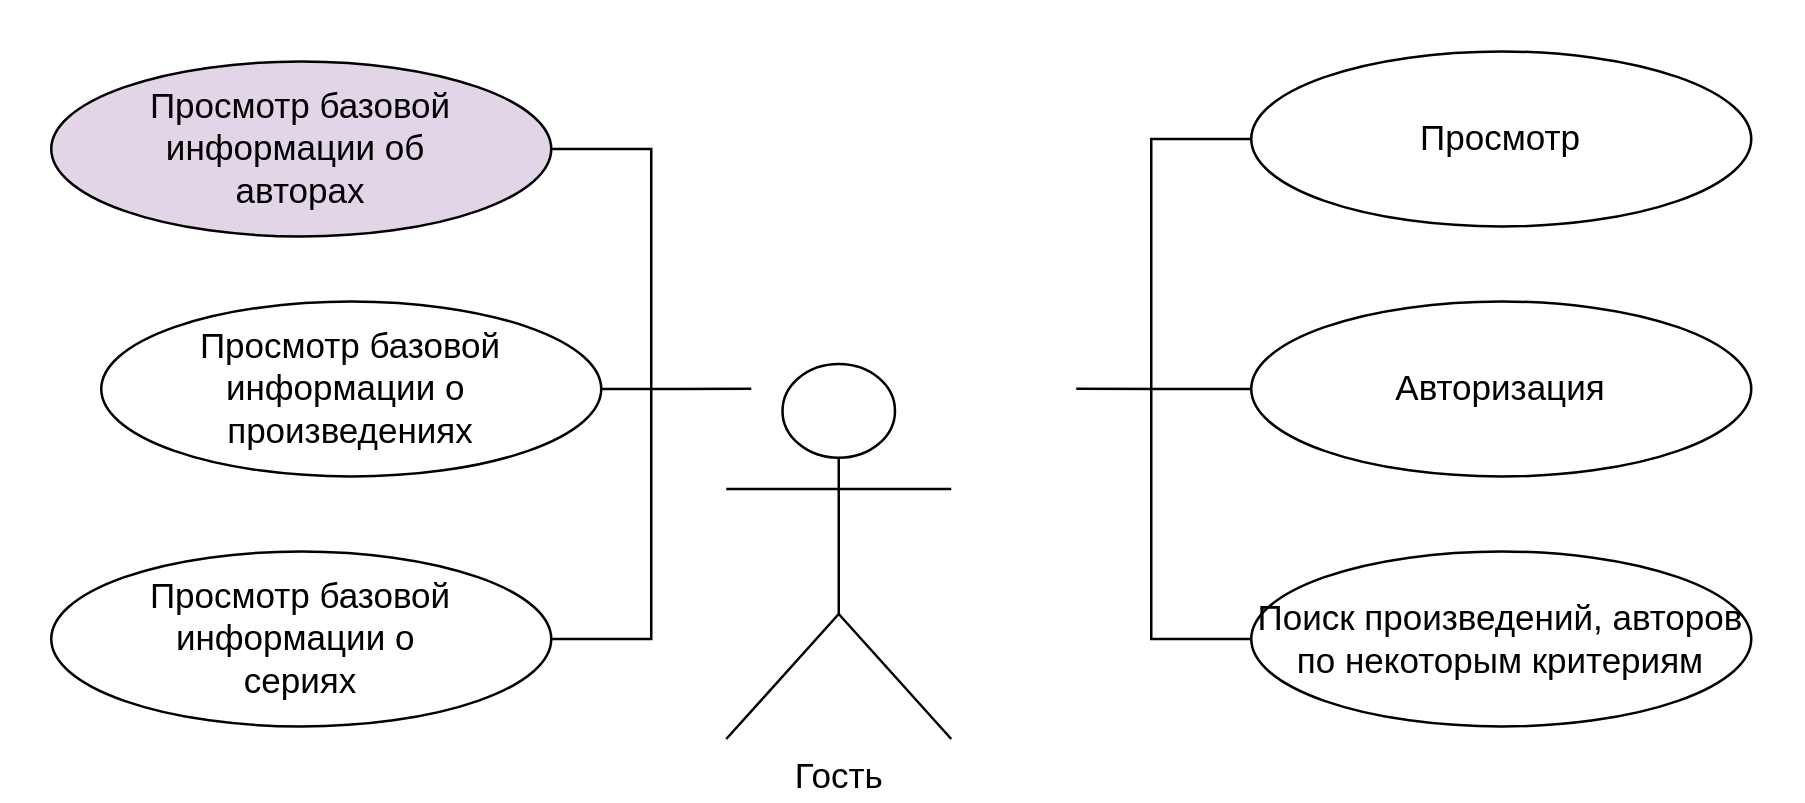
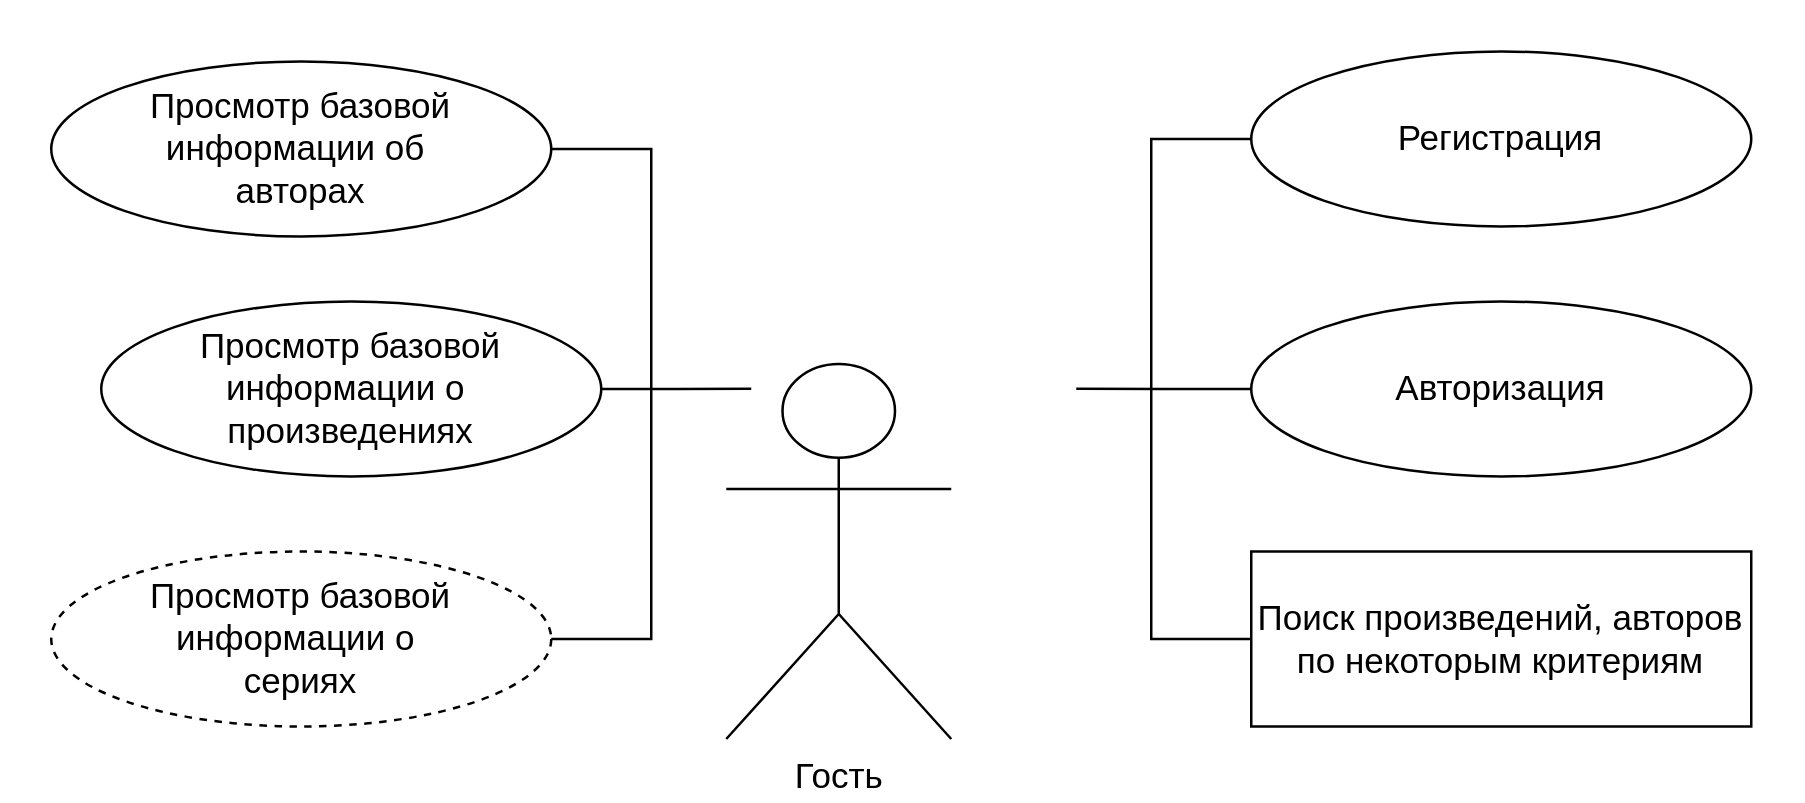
(1501, 139) -> (1501, 139)
(301, 149) -> (301, 149)
(301, 639) -> (301, 639)
(1501, 639) -> (1501, 639)
